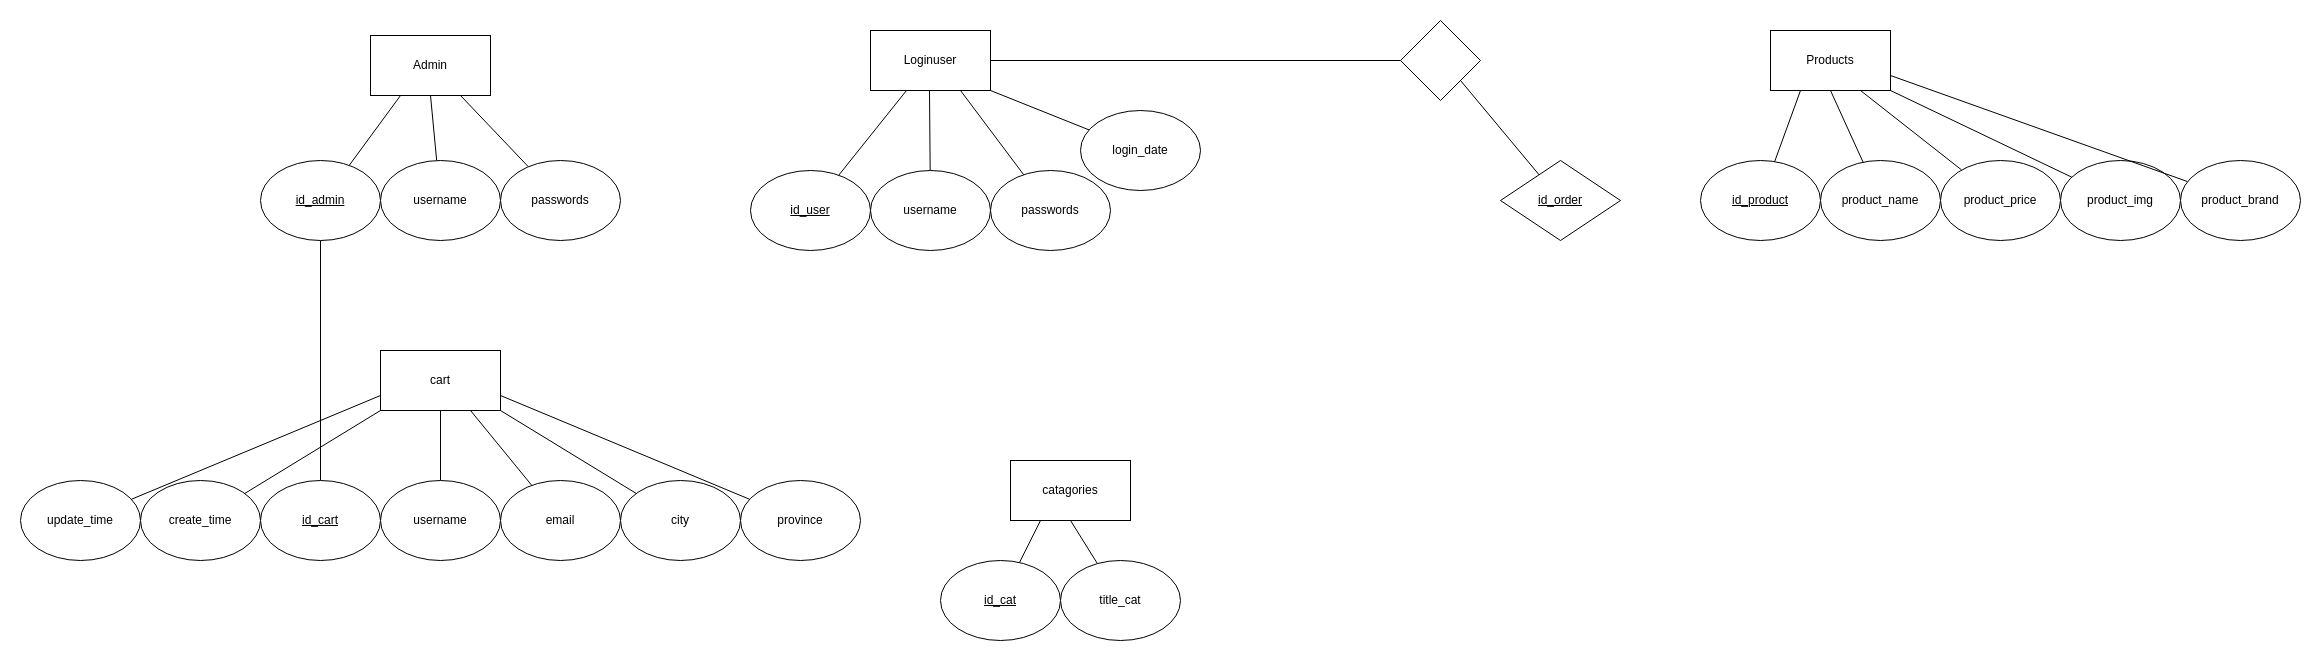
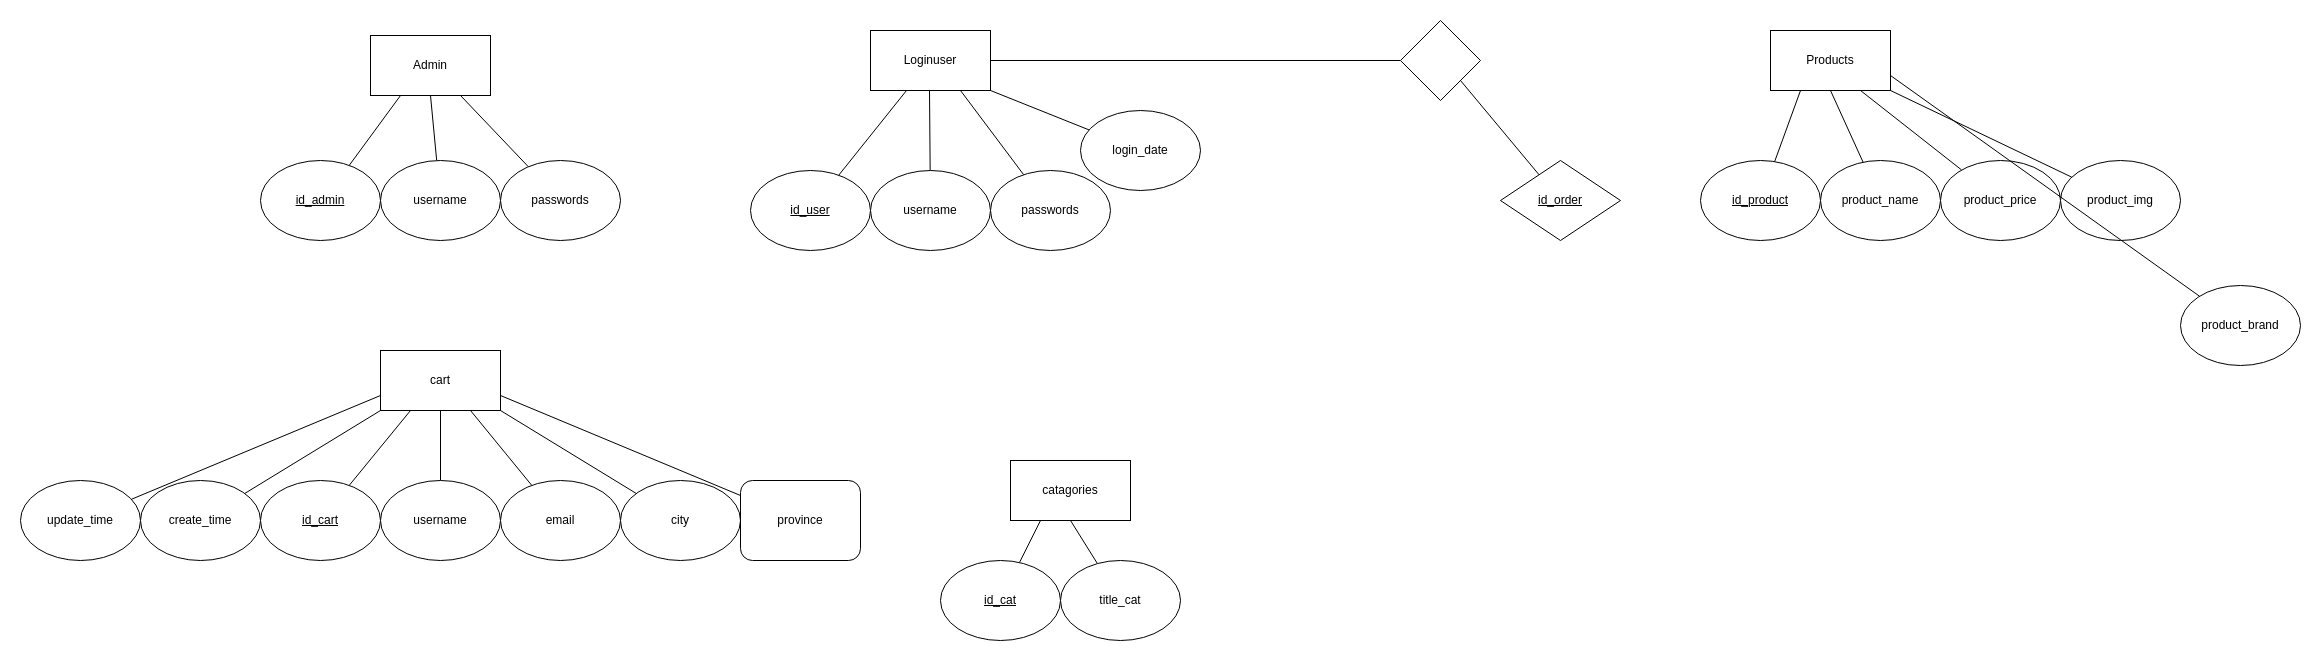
(2241, 201) -> (2241, 326)
(321, 361) -> (380, 448)
(801, 521) -> (801, 521)
